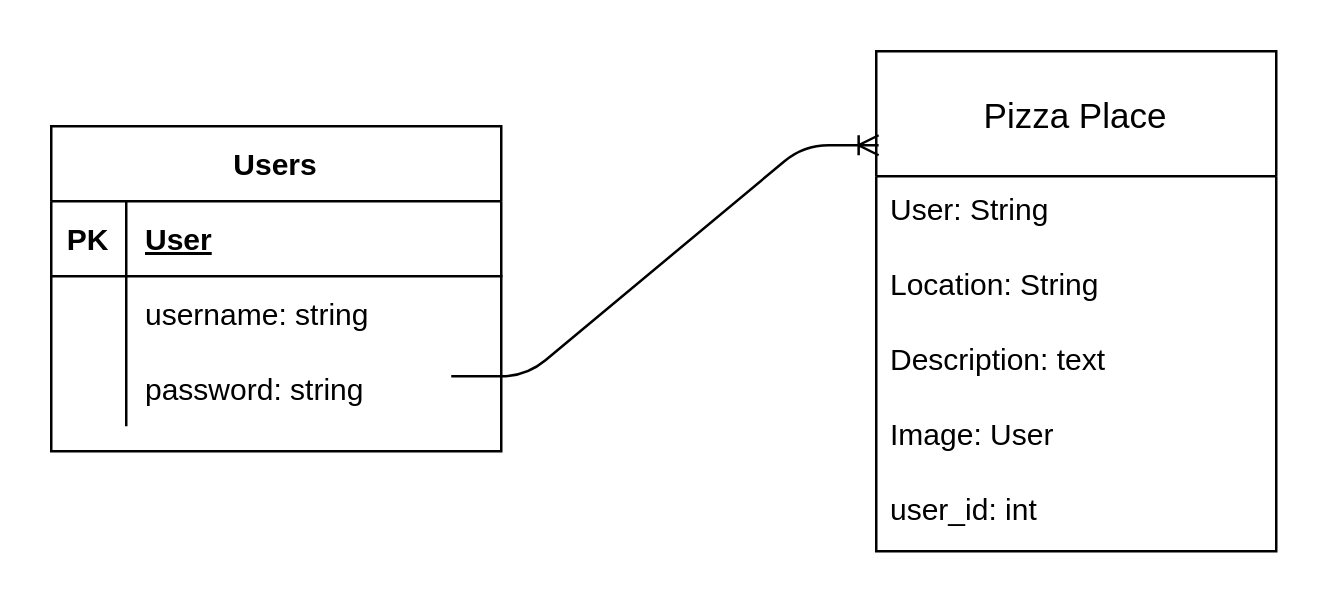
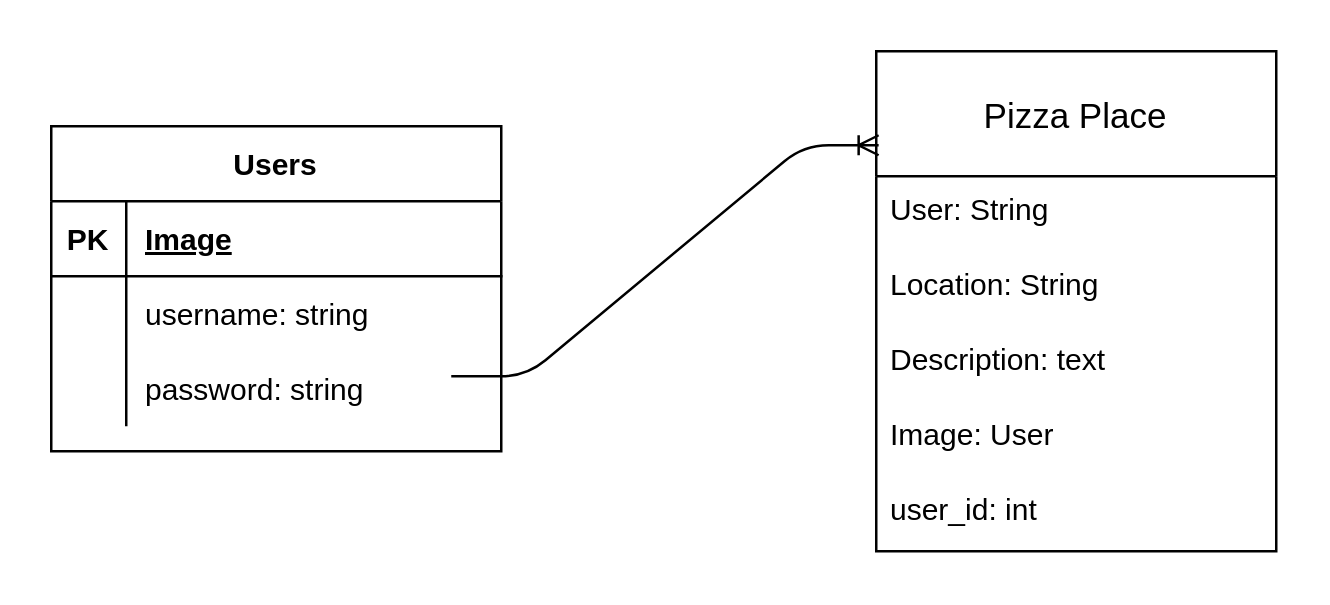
(179, 240) -> (187, 240)
